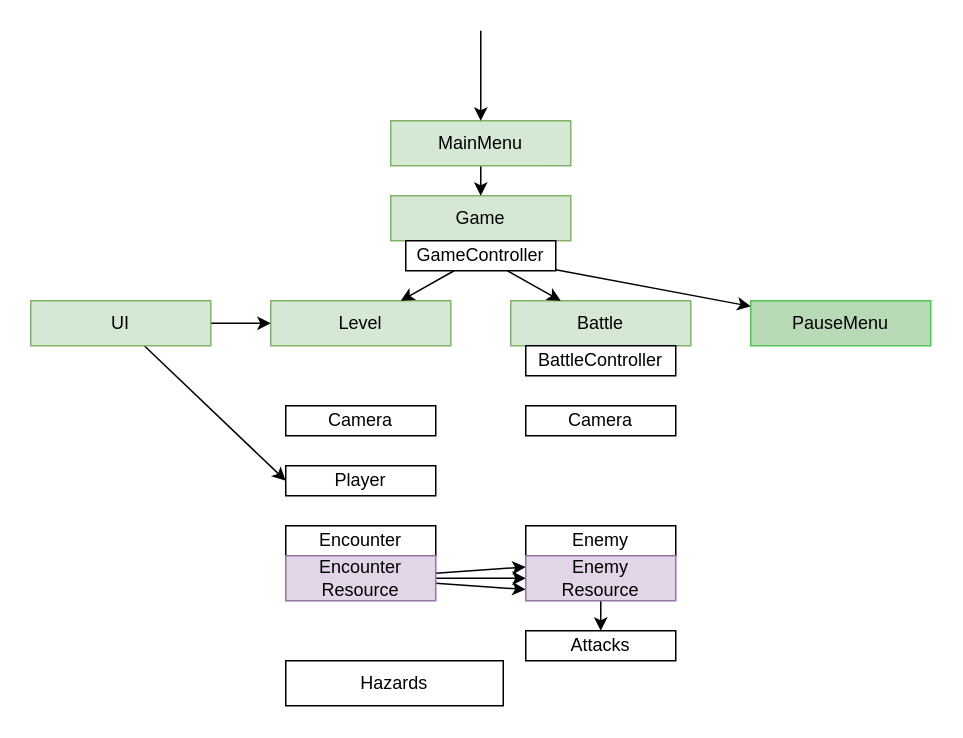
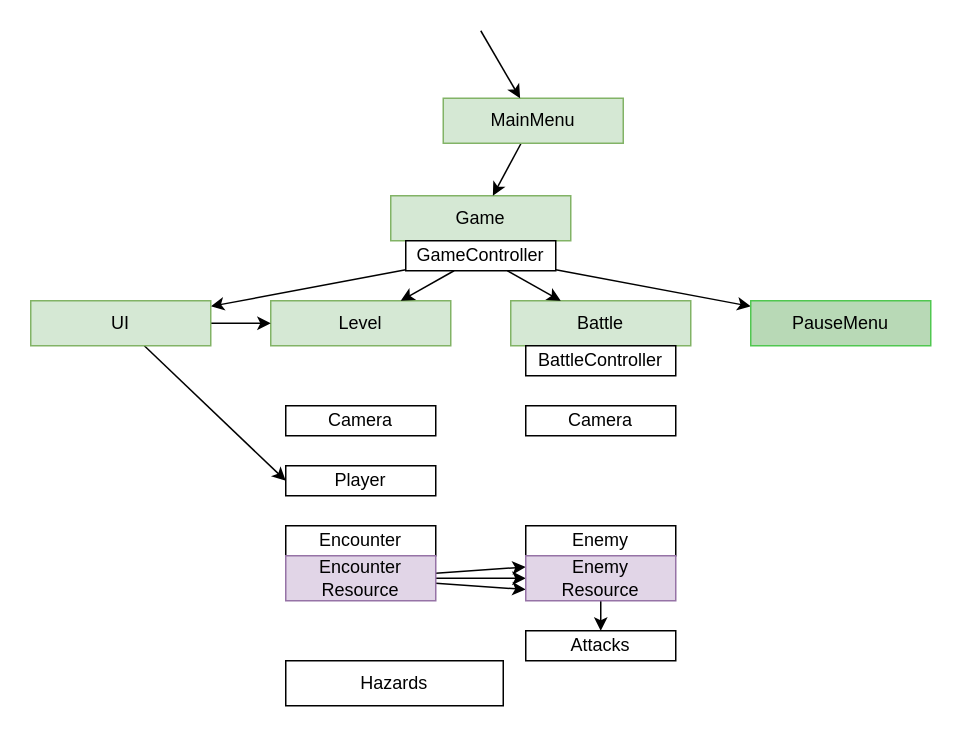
(481, 143) -> (533, 121)
none -> (313, 287)
